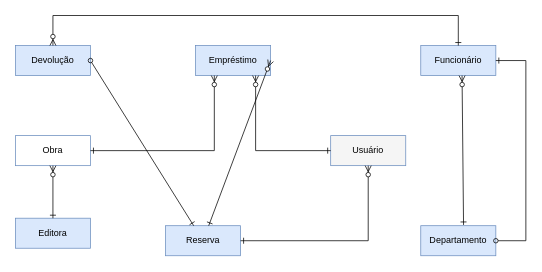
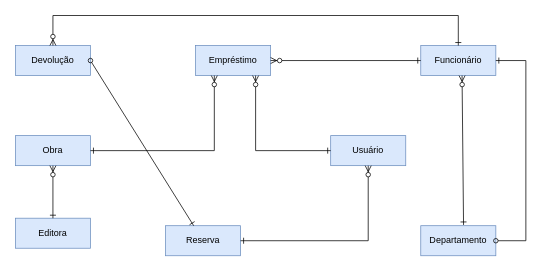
(53, 150) -> (53, 150)
(368, 150) -> (368, 150)
(231, 165) -> (345, 60)
